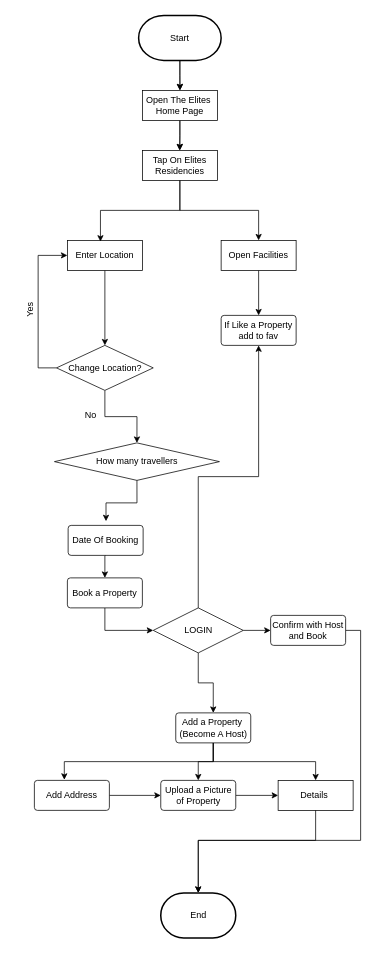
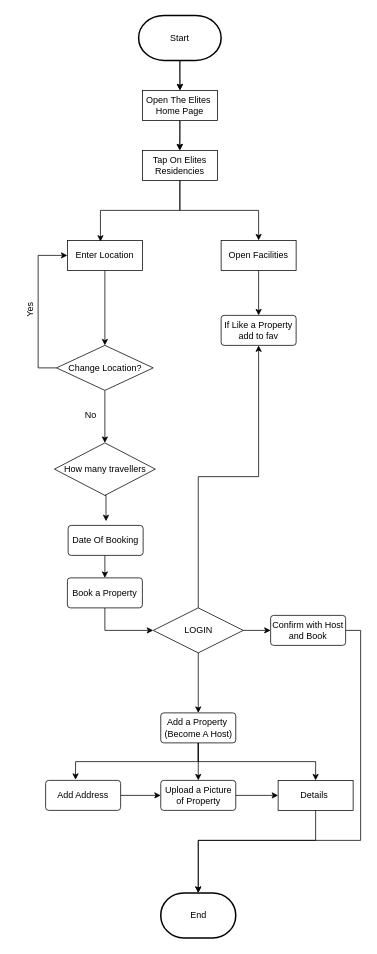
(137, 462) -> (105, 469)
(213, 728) -> (198, 728)
(72, 795) -> (83, 795)
